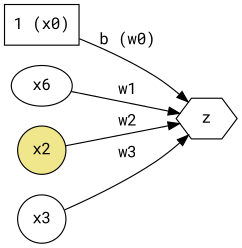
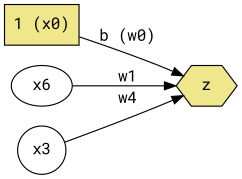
(42, 25) -> (42, 25)
(207, 119) -> (207, 86)
(42, 150) -> none
(128, 153) -> (128, 99)
